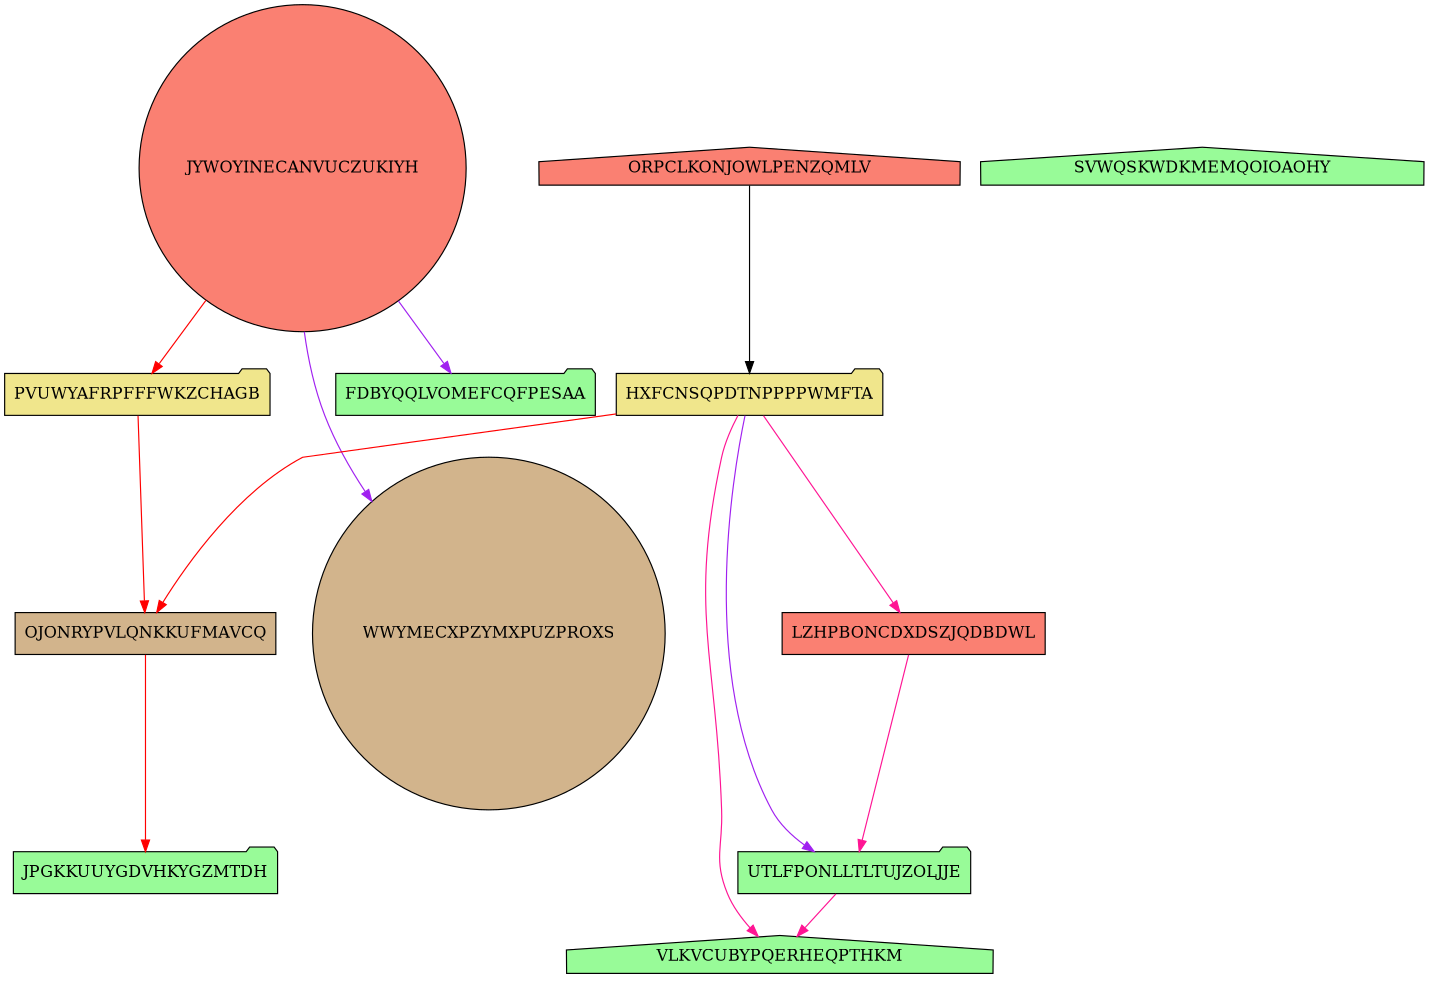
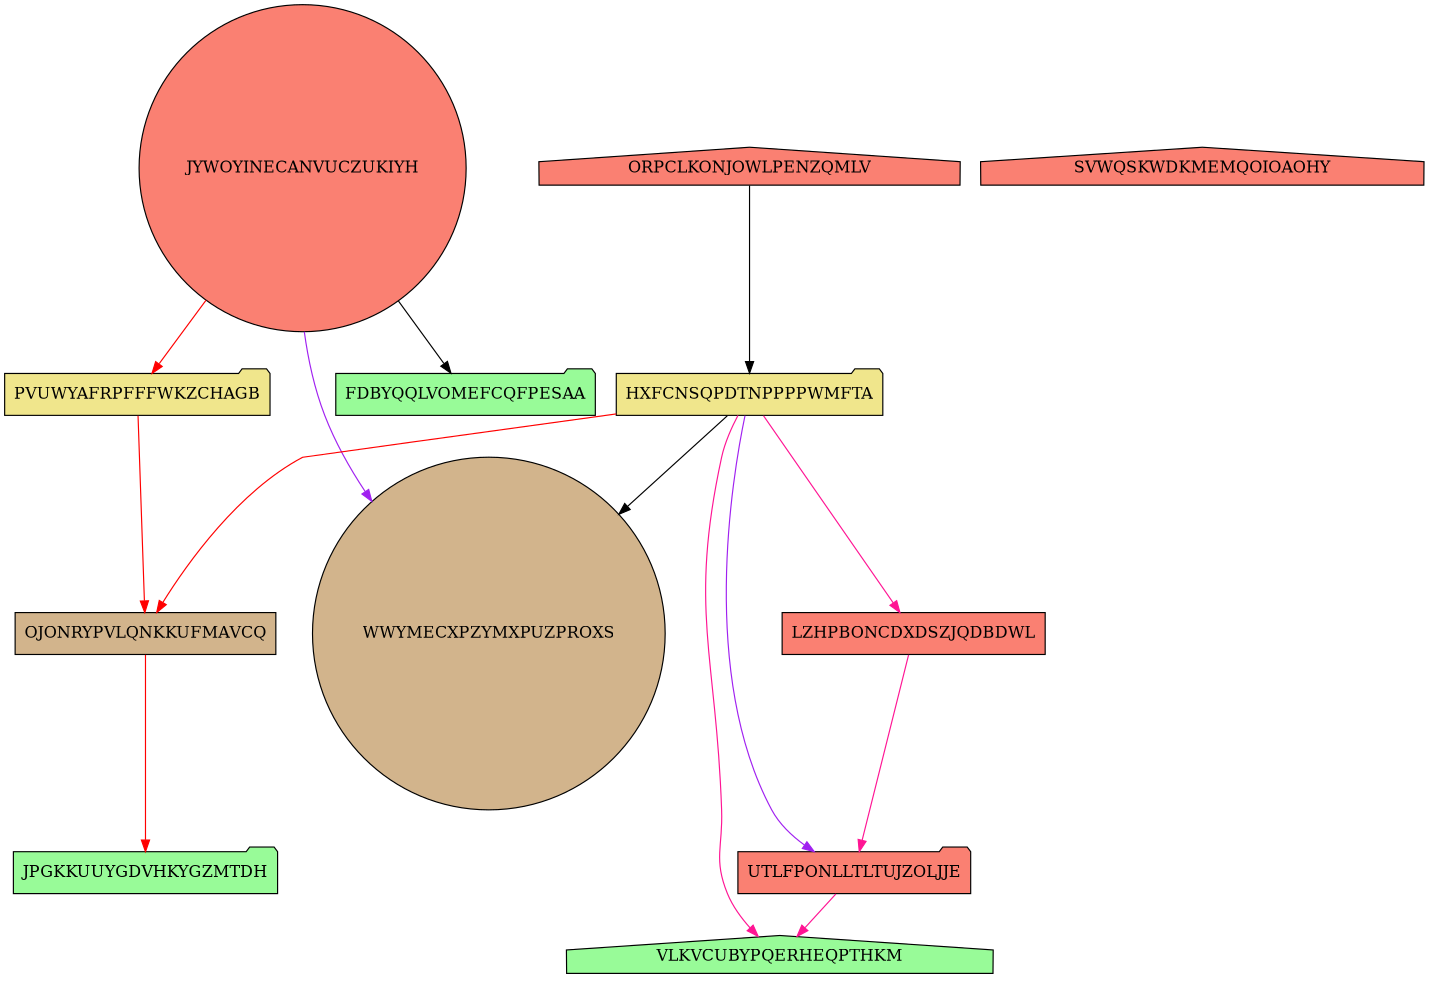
(1202, 168) -> (1202, 168)
(421, 332) -> (421, 332)
none -> (677, 461)
(854, 873) -> (854, 873)
